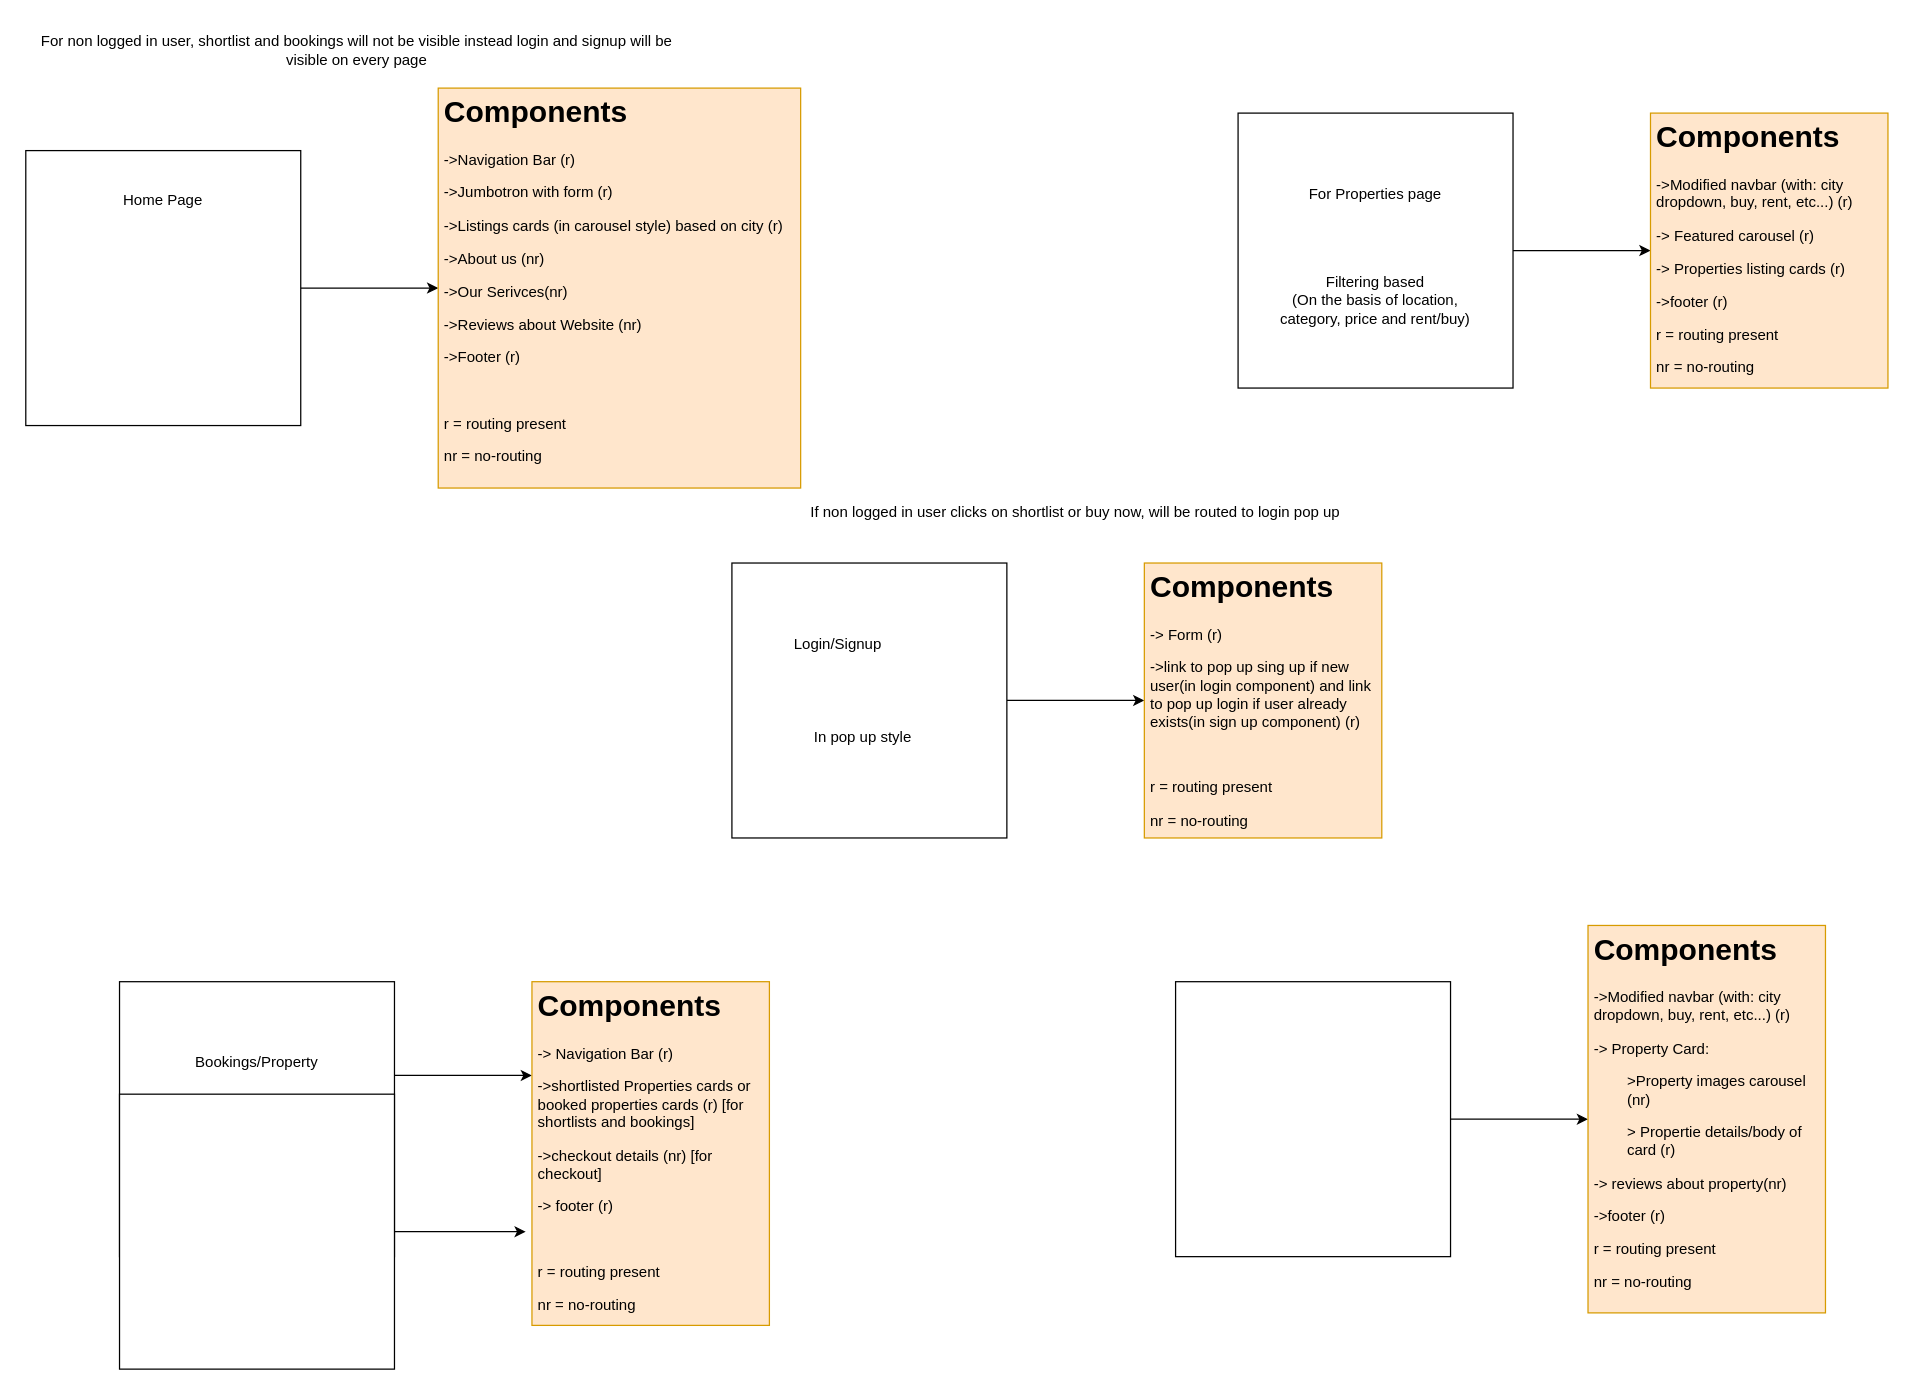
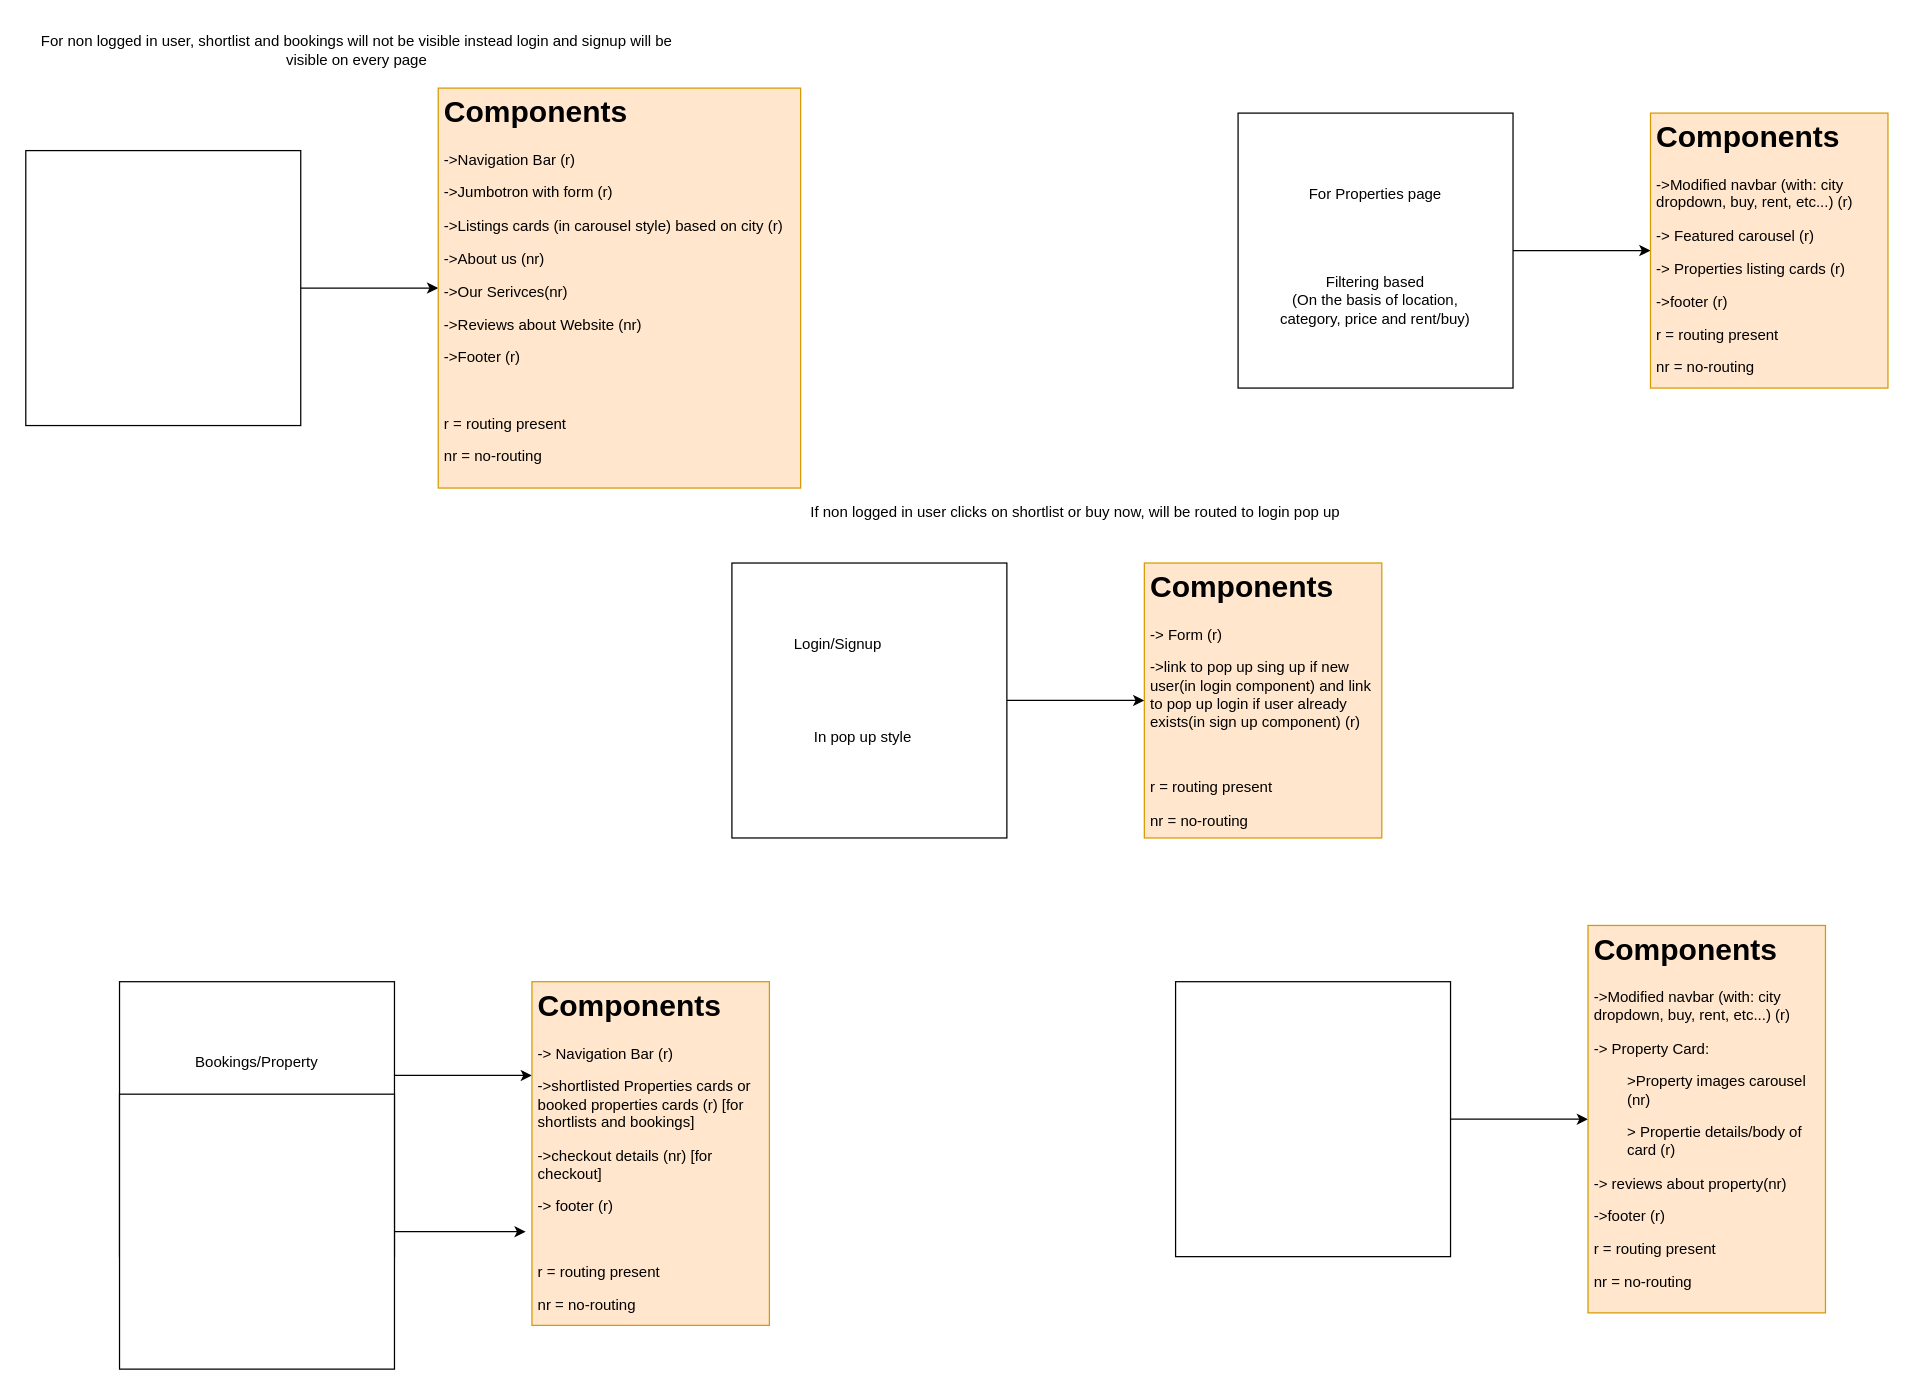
(163, 201) -> none
